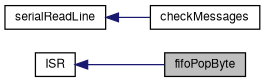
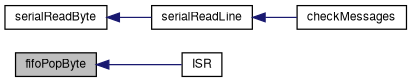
none -> (56, 17)
(126, 65) -> (145, 65)
